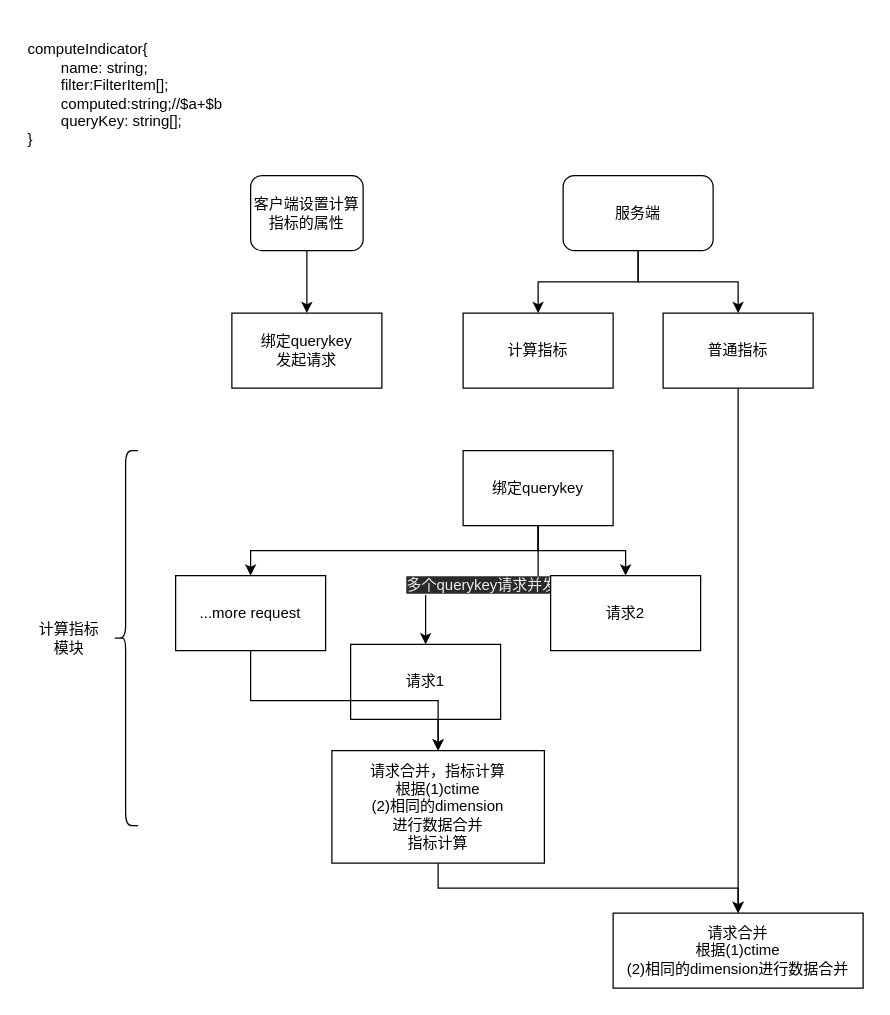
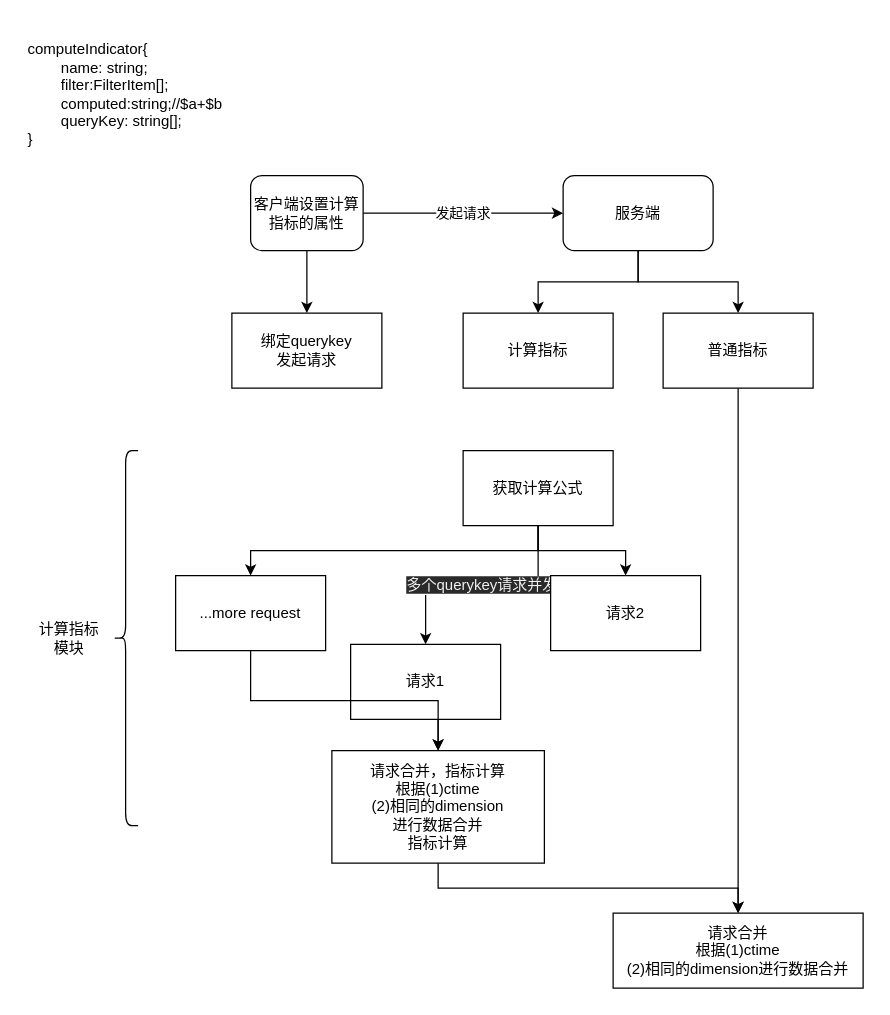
none -> (459, 213)
(538, 488) -> (538, 488)
